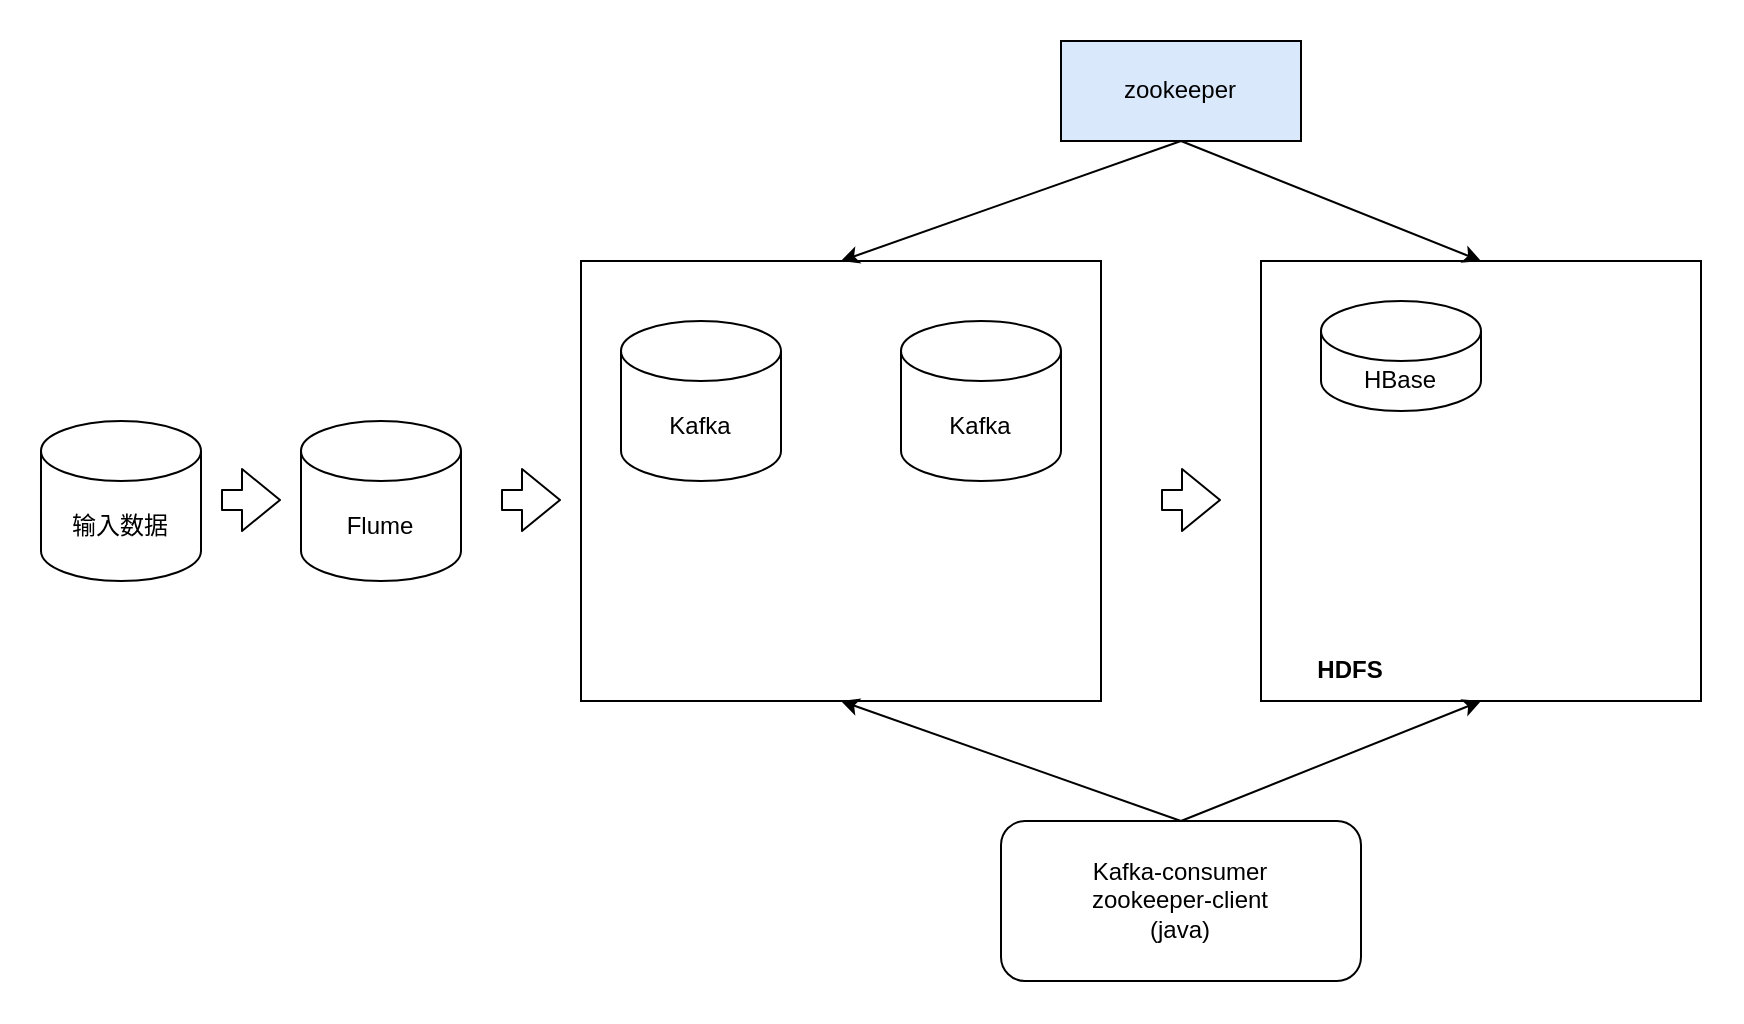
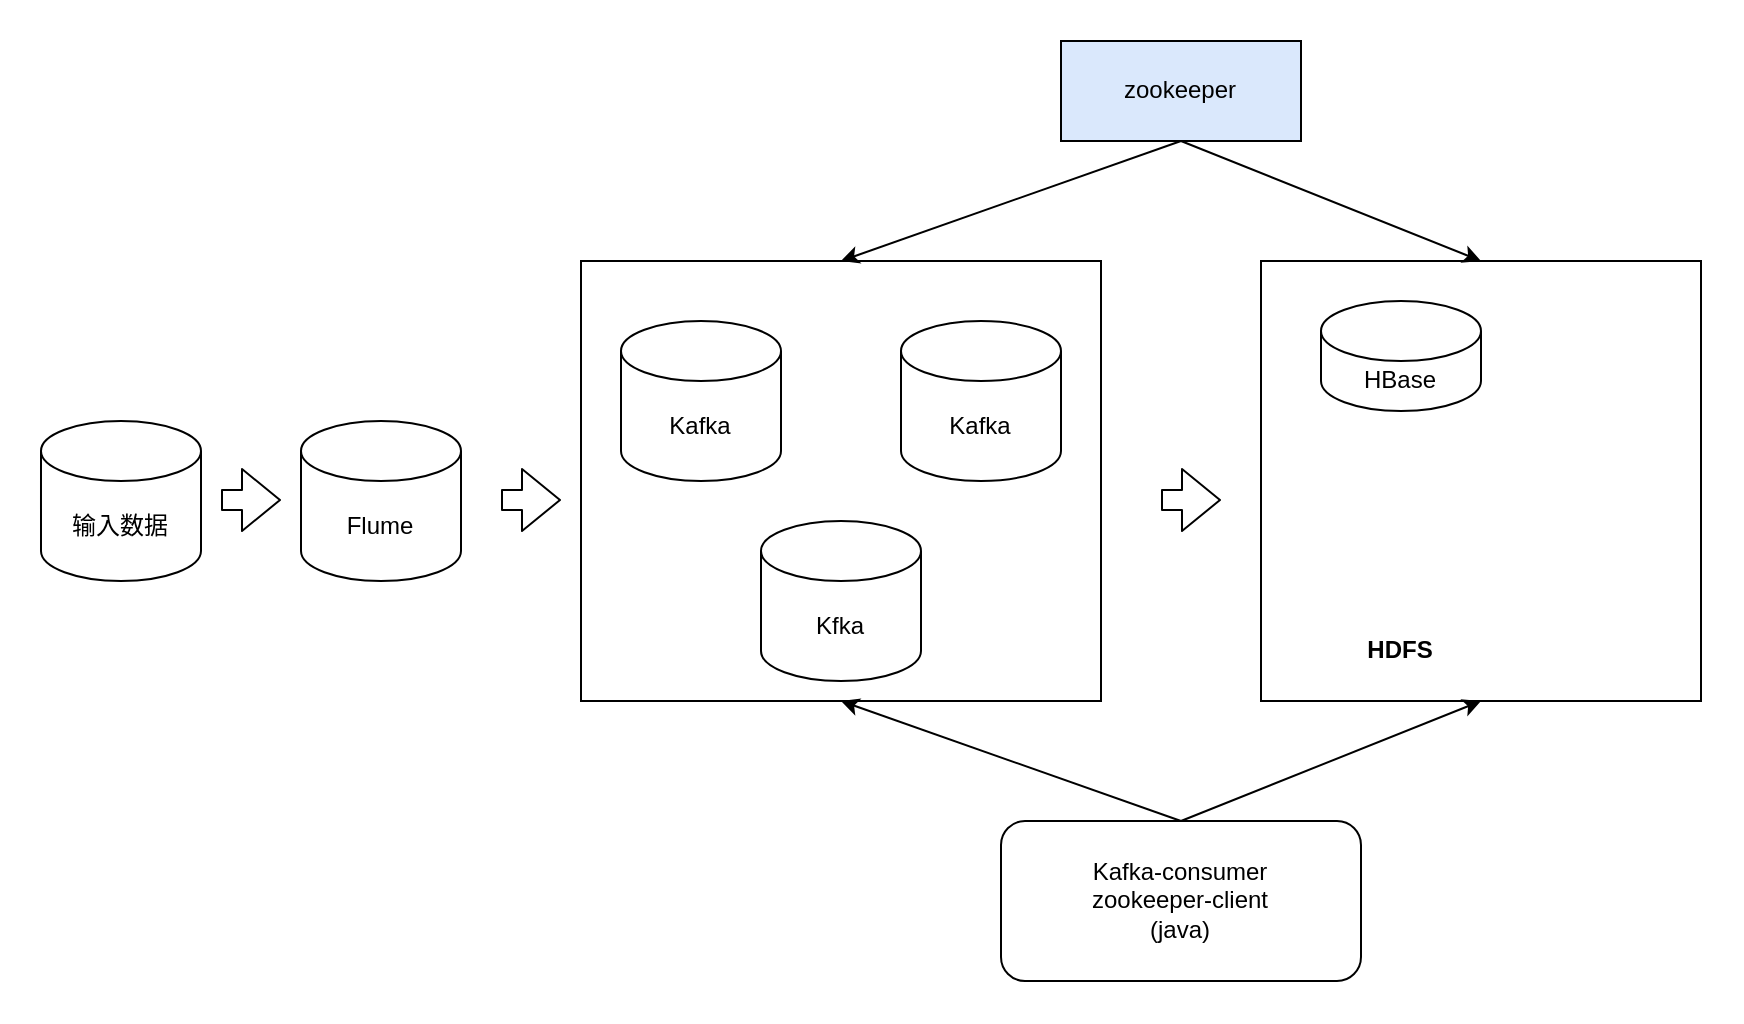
none -> (841, 601)
(1351, 671) -> (1401, 651)
